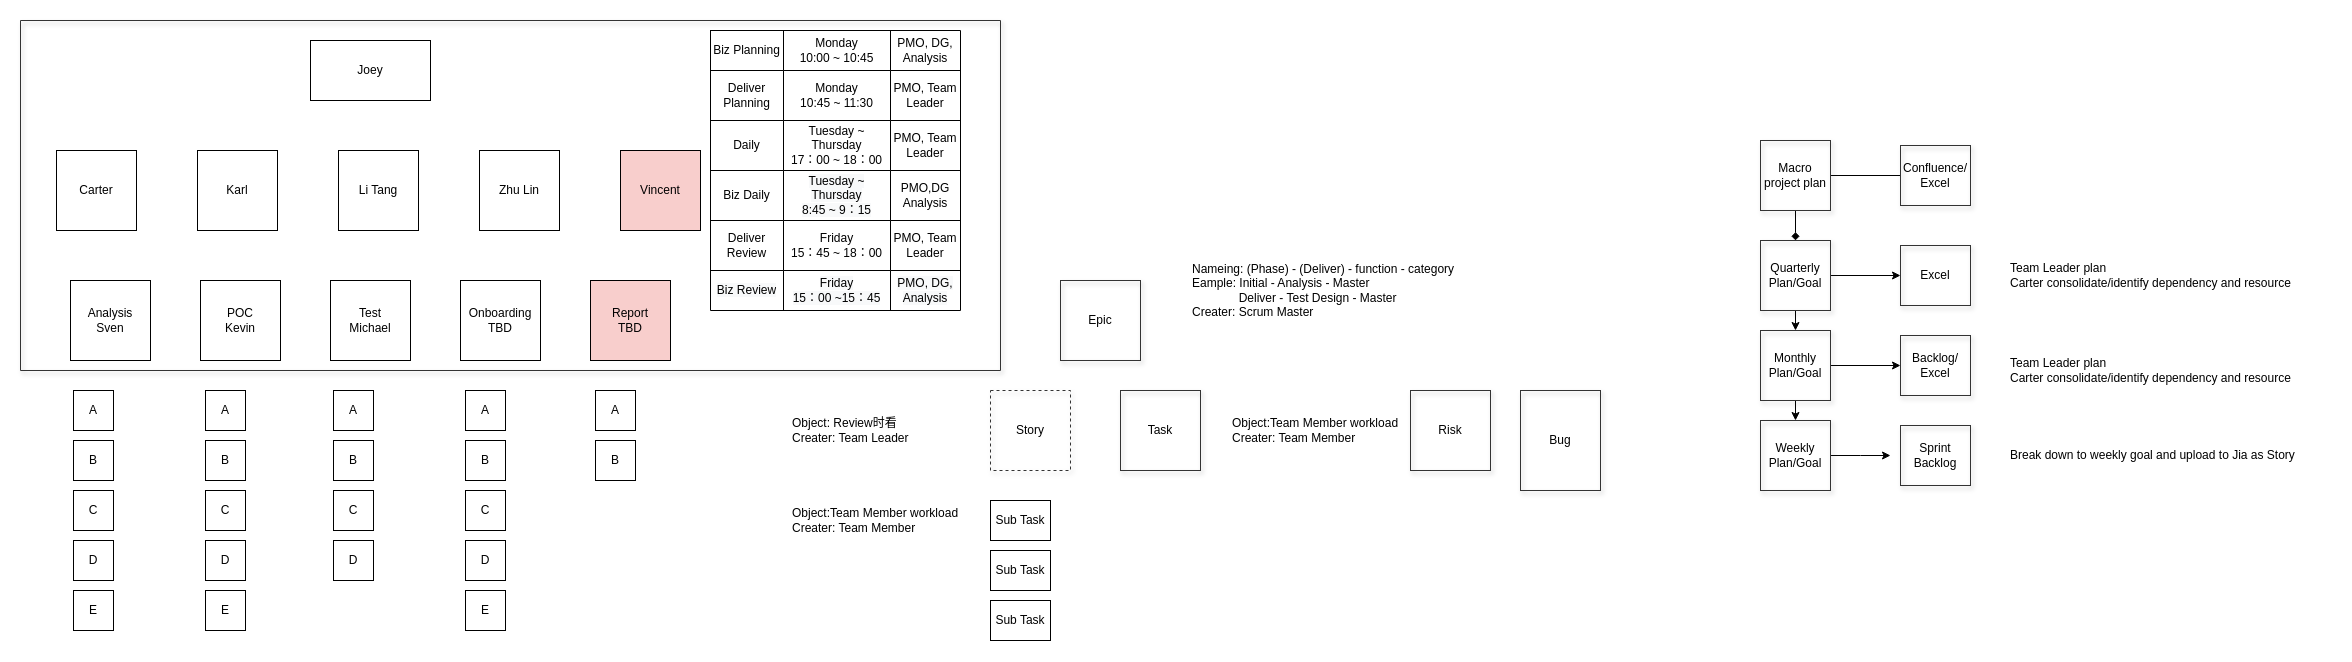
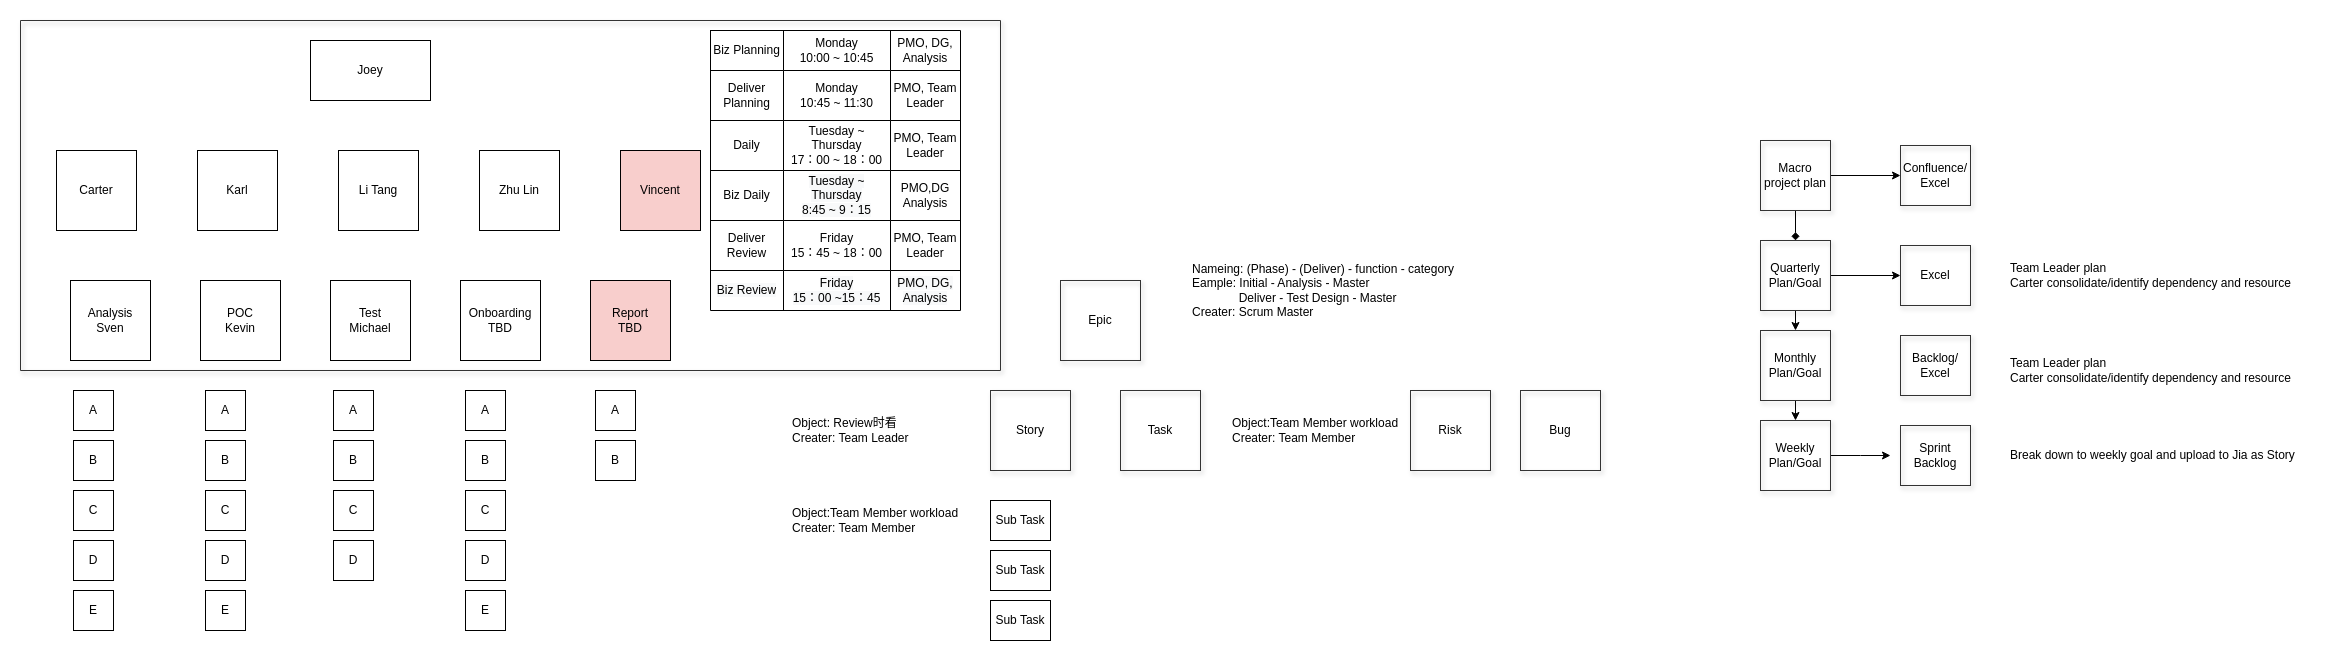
(1894, 176) -> (1892, 176)
(1862, 366) -> none
(1031, 431) -> (1031, 431)
(1561, 441) -> (1561, 431)
